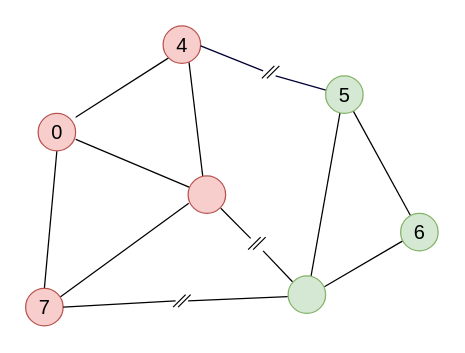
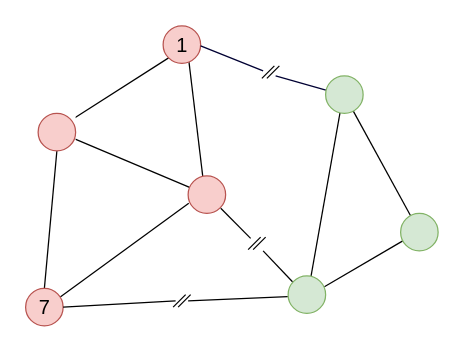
(183, 44) -> (183, 44)
(344, 94) -> none
(57, 132) -> none
(419, 232) -> none
